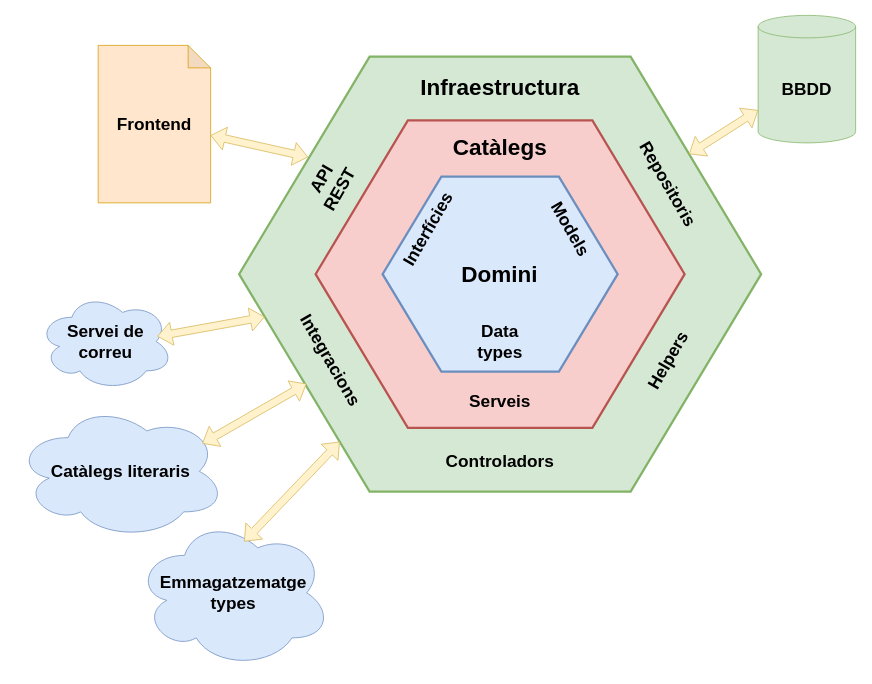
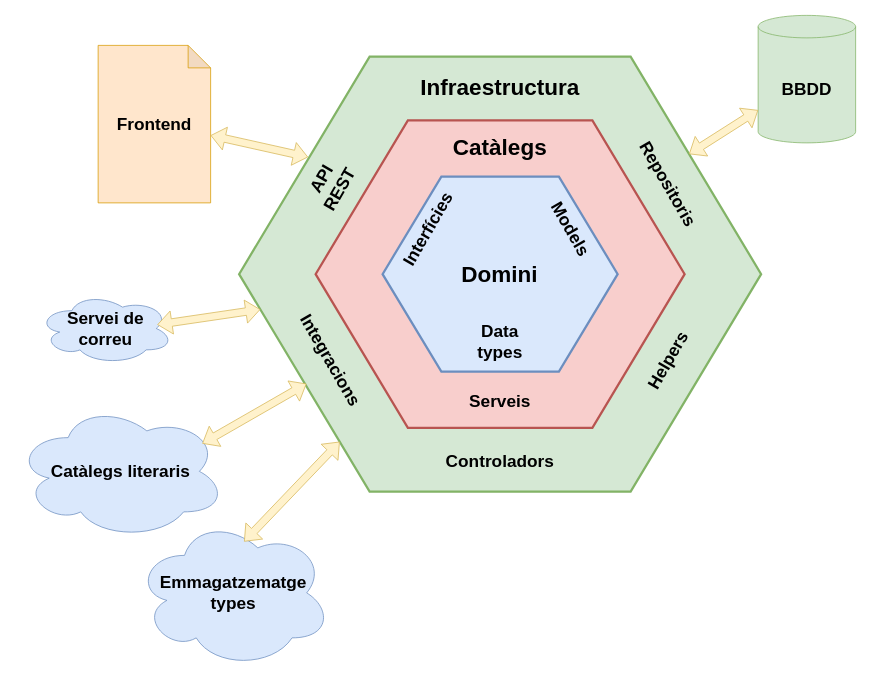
(105, 342) -> (105, 329)
